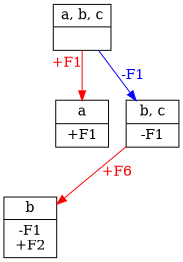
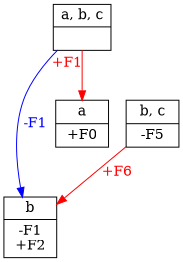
(114, 71) -> (20, 113)
(82, 135) -> (82, 135)
(153, 135) -> (153, 135)
